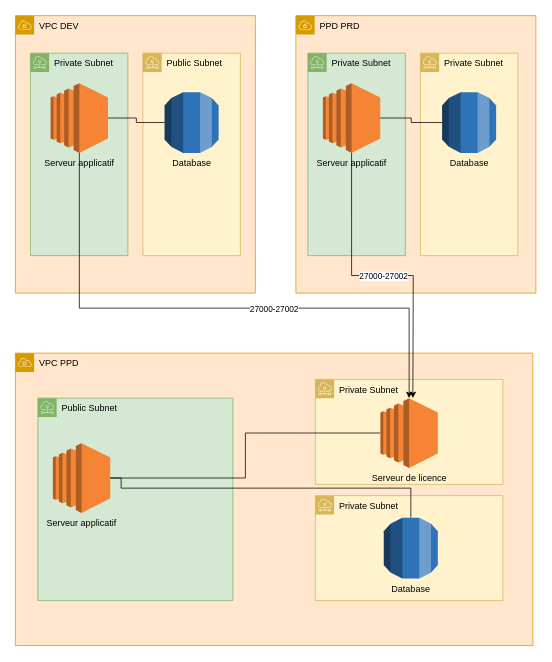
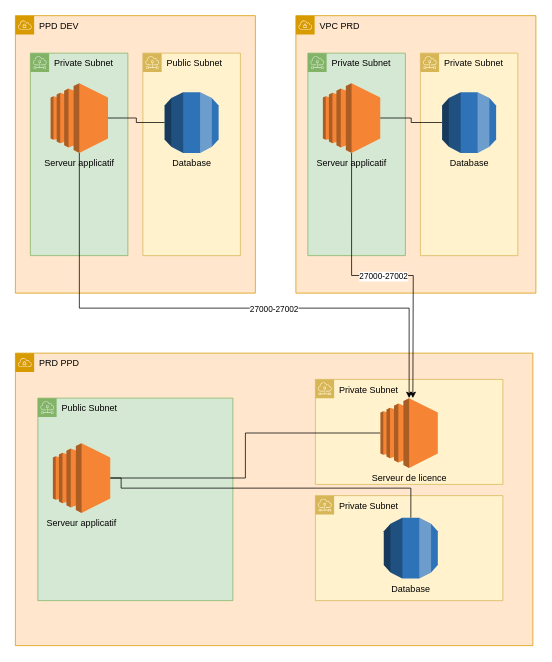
(56, 26) -> (56, 26)
(336, 26) -> (336, 26)
(56, 364) -> (56, 364)
